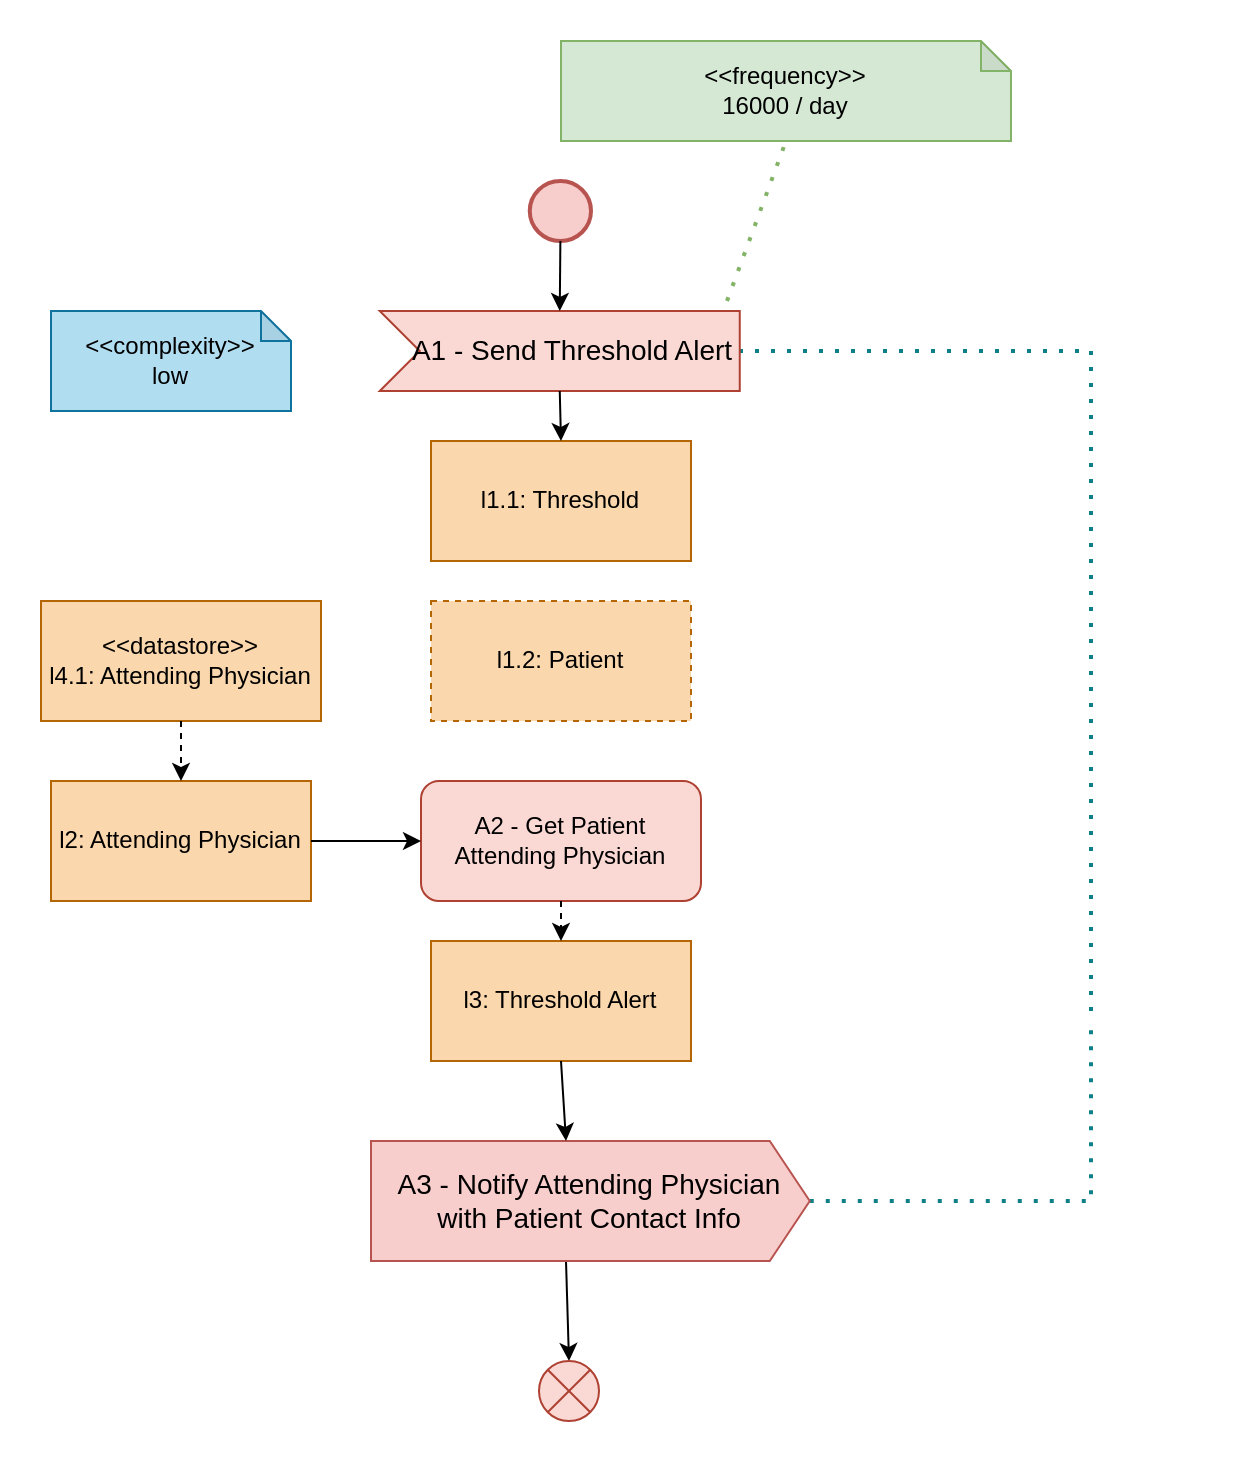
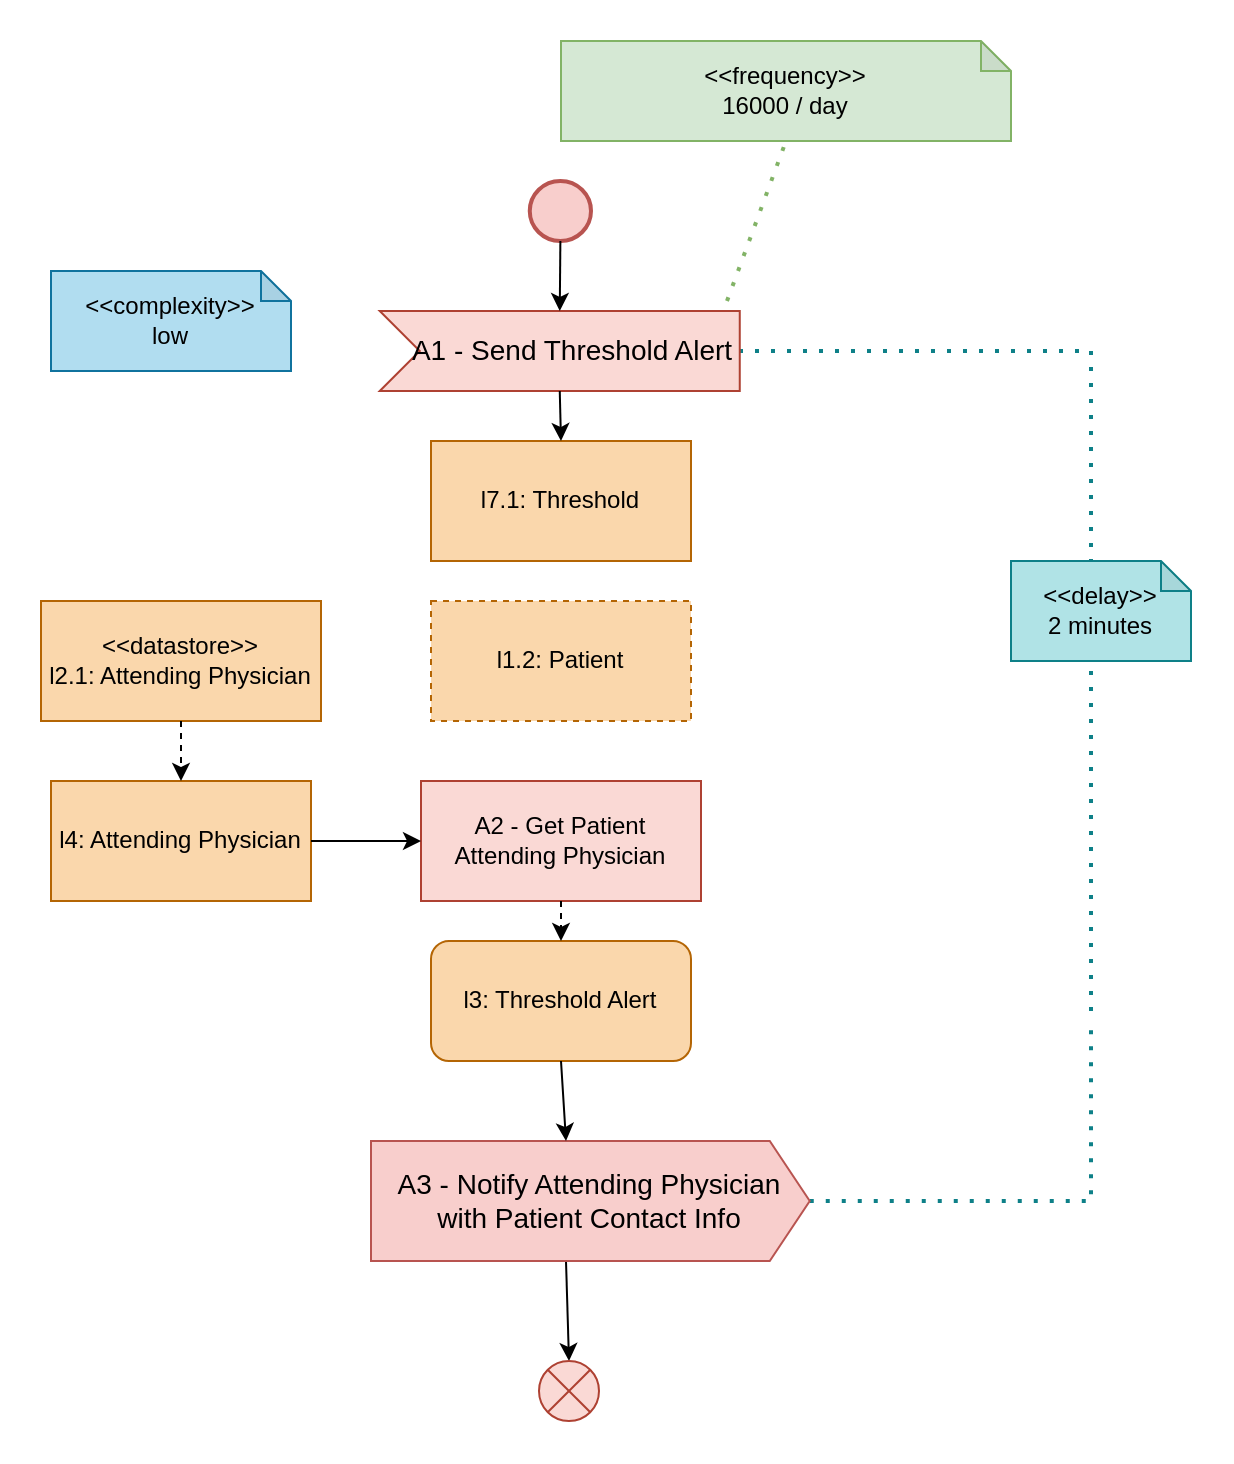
(171, 361) -> (171, 321)
(561, 501) -> (561, 501)
none -> (1101, 611)
(181, 661) -> (181, 661)
(181, 841) -> (181, 841)
(561, 841) -> (561, 841)
(561, 1001) -> (561, 1001)
